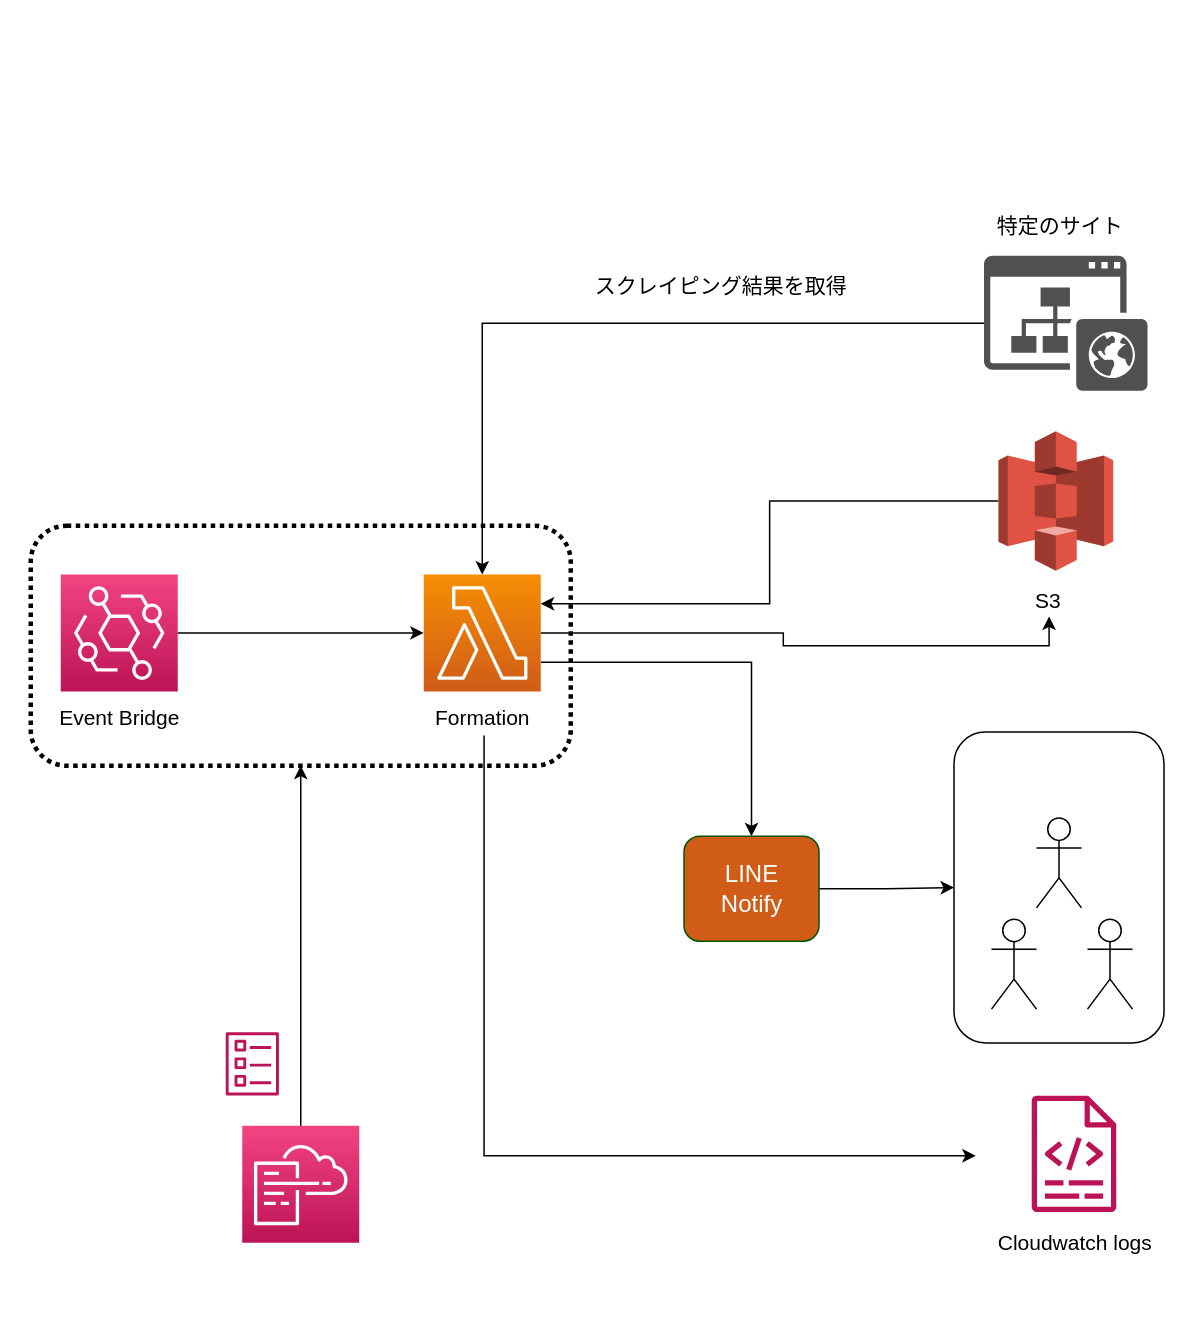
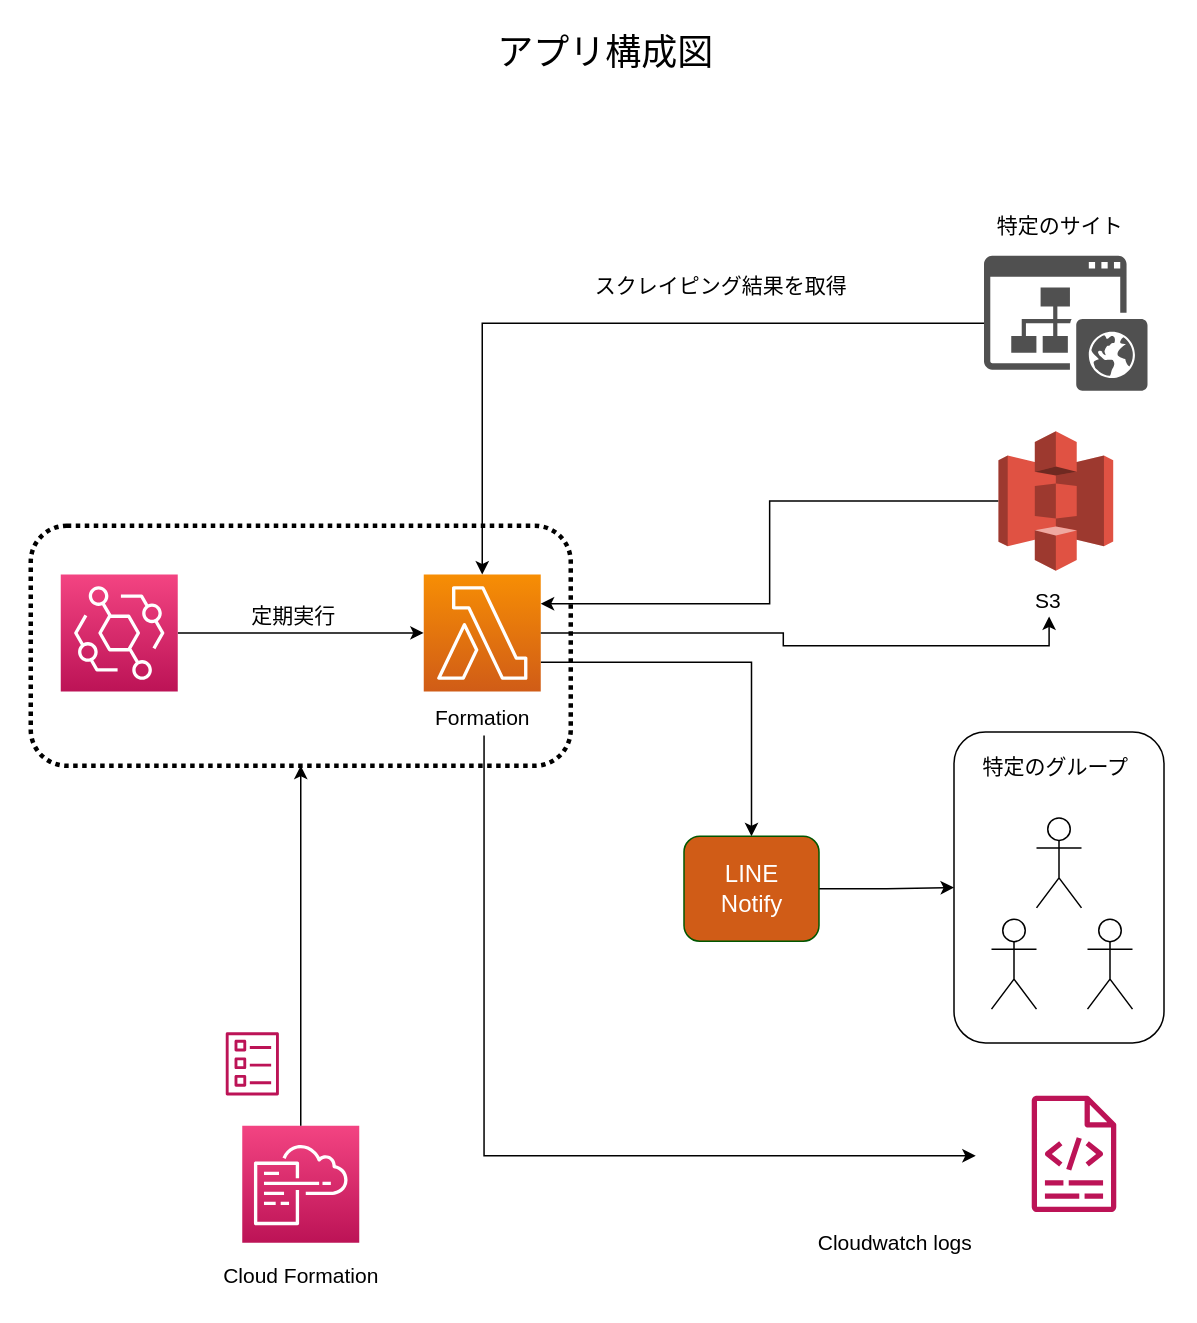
none -> (605, 53)
none -> (293, 616)
(119, 717) -> none
none -> (1056, 767)
(1074, 1242) -> (894, 1242)
none -> (301, 1276)
